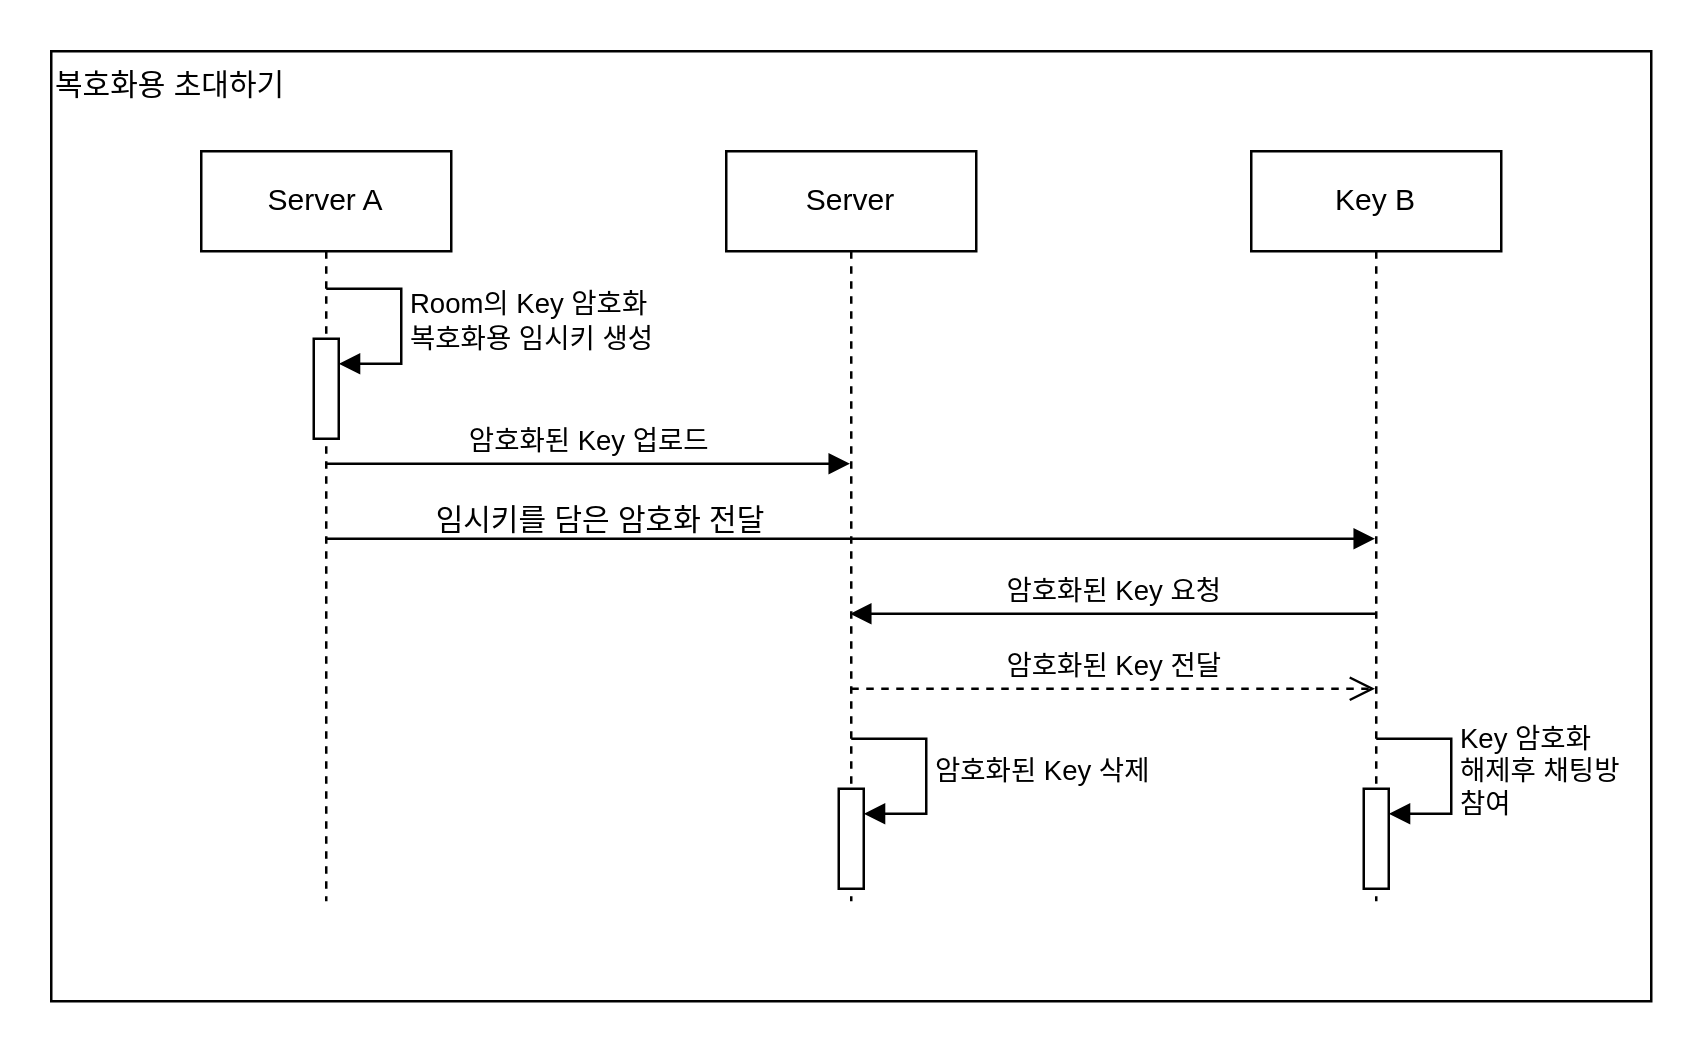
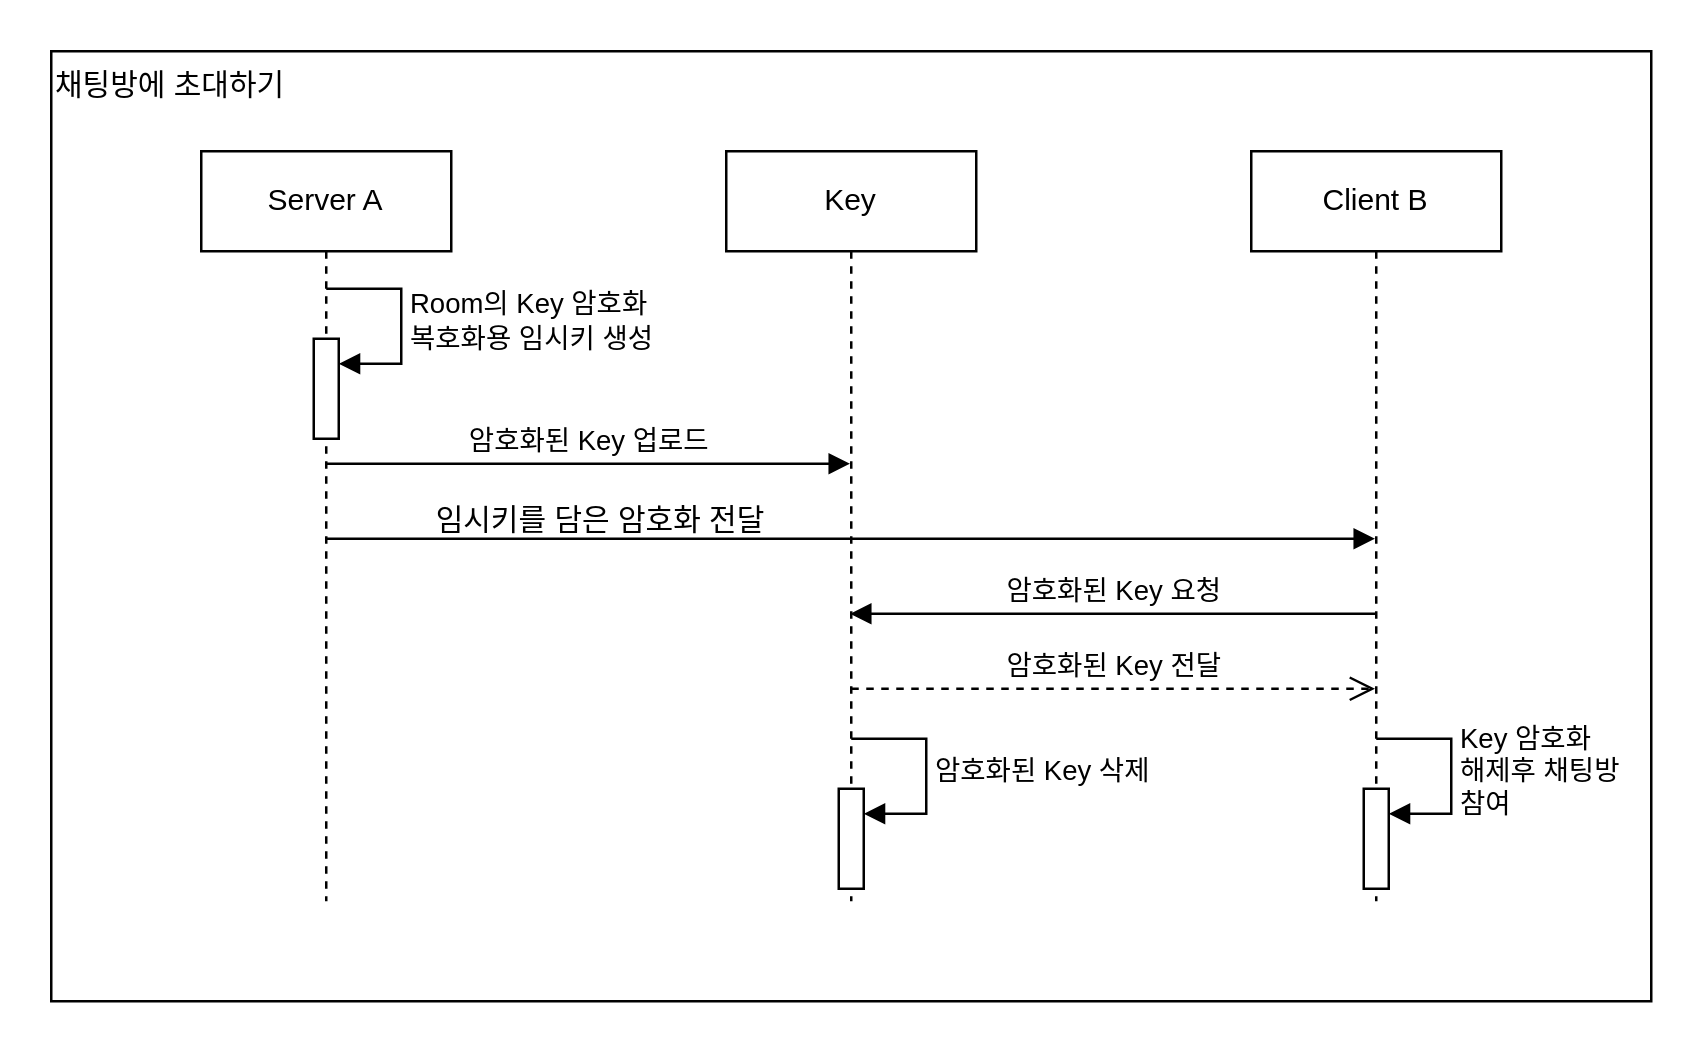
(181, 87) -> (181, 87)
(851, 201) -> (851, 201)
(1376, 201) -> (1376, 201)
